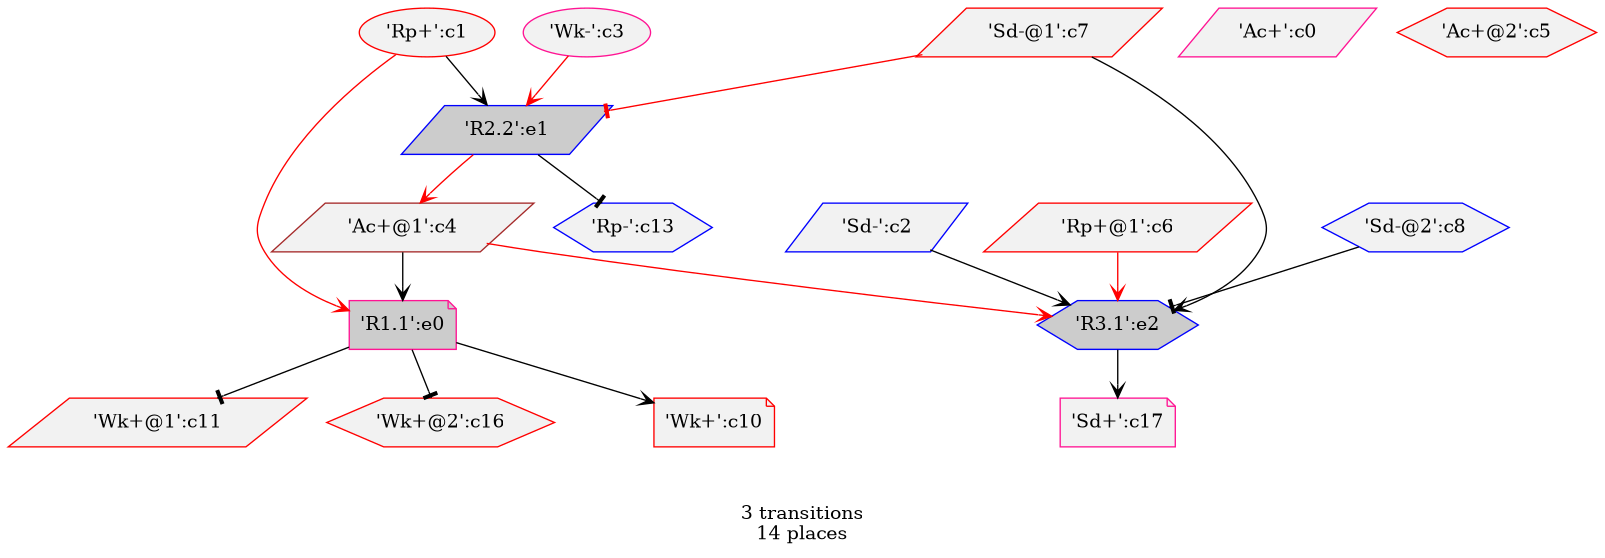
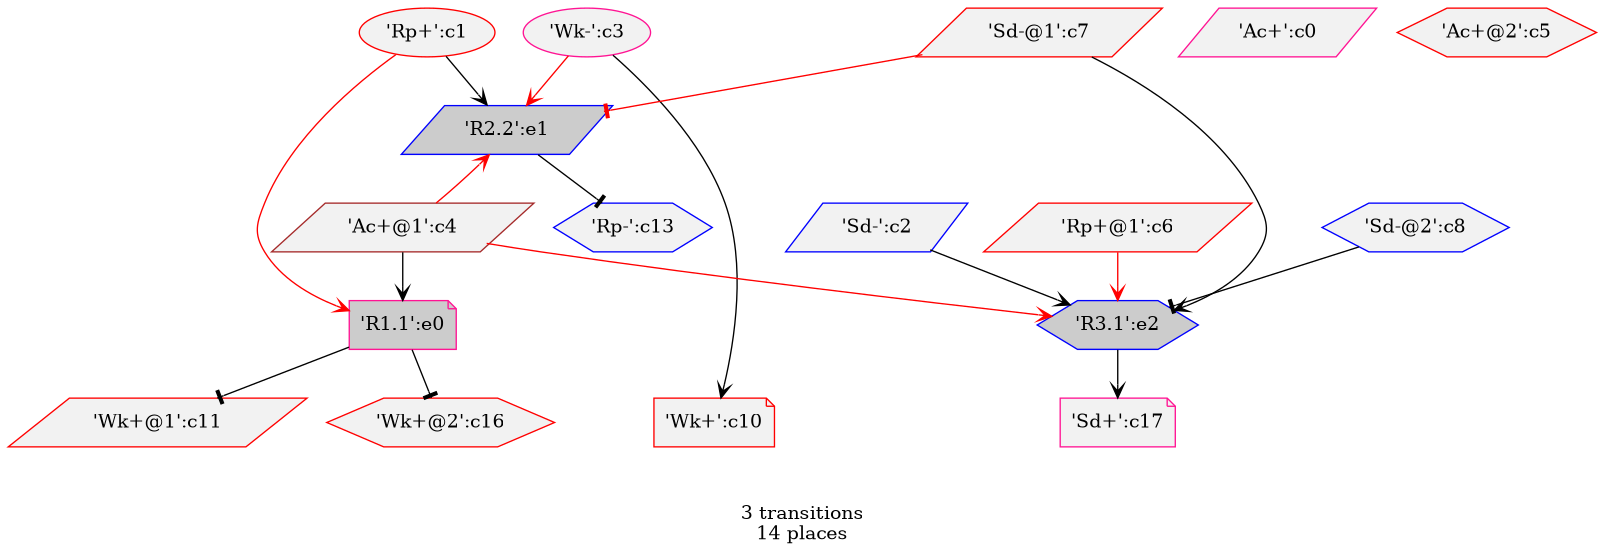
(451, 174) -> (458, 184)
(548, 371) -> (724, 202)
